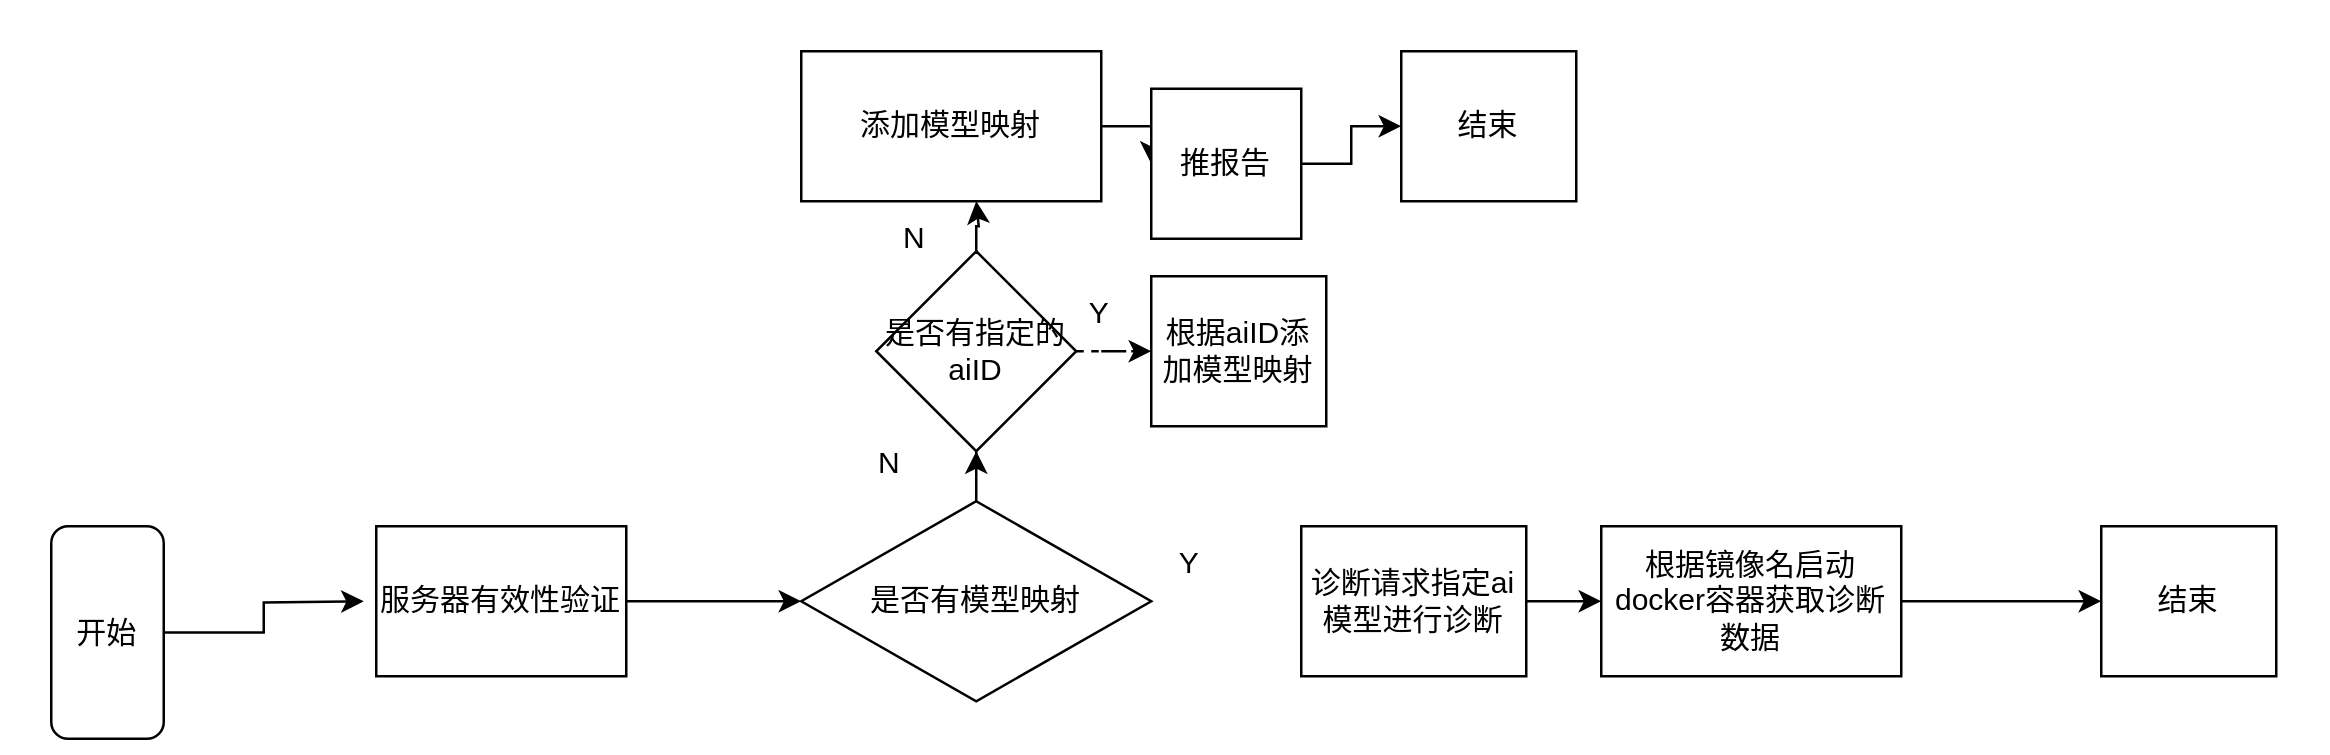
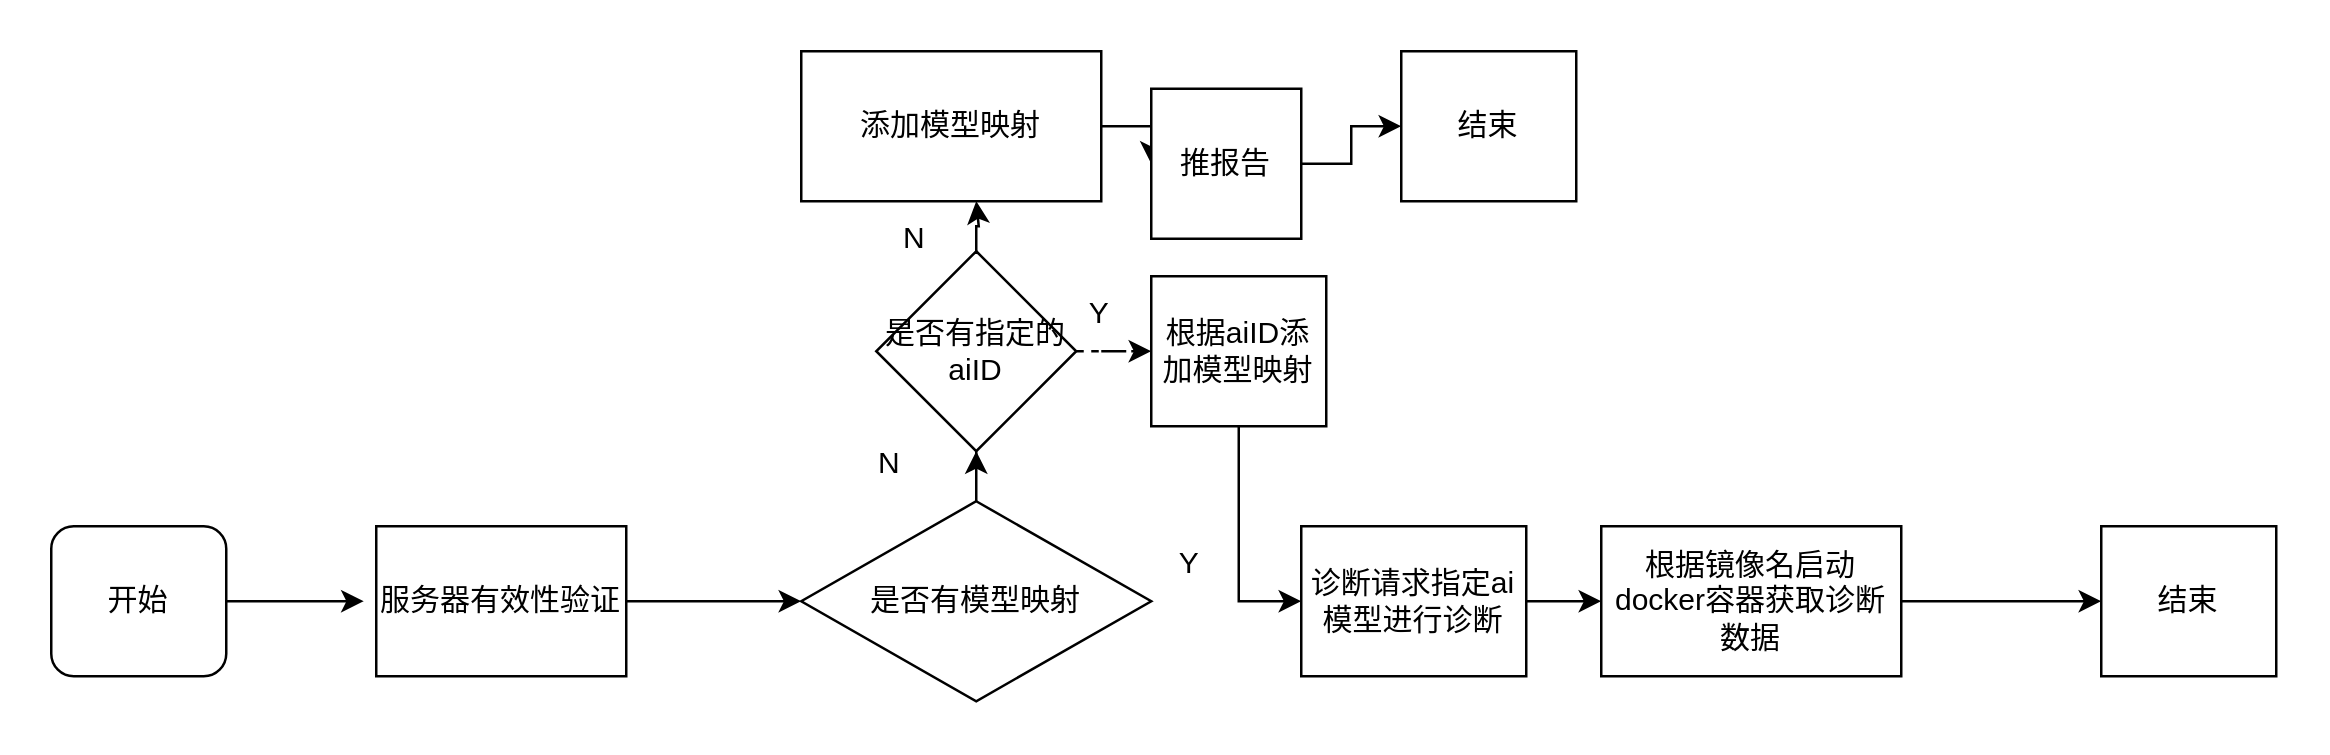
none -> (1239, 536)
(108, 633) -> (139, 601)
